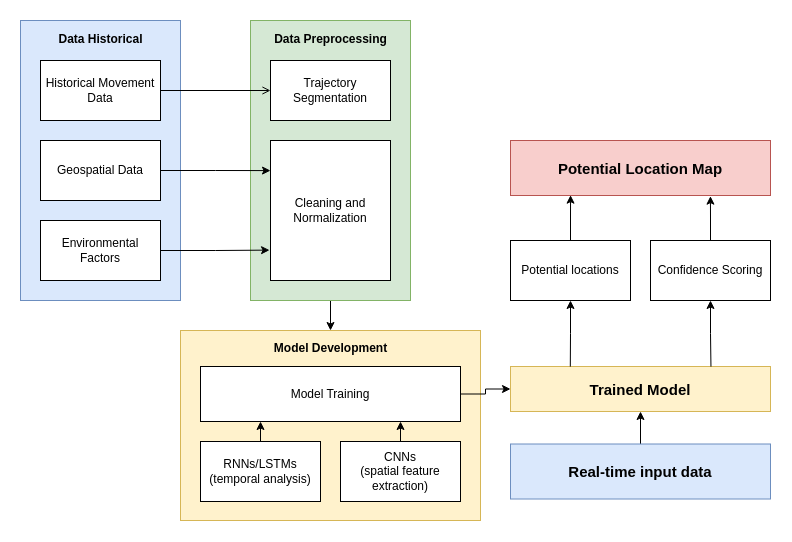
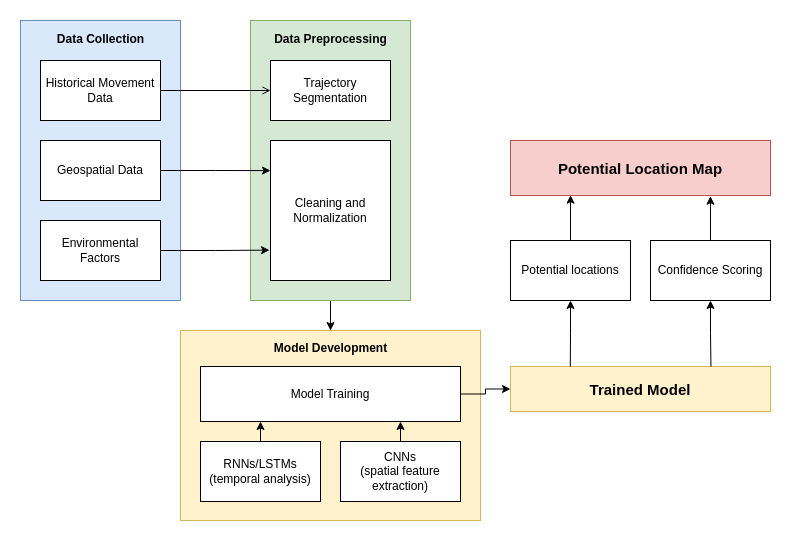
(101, 40) -> (101, 40)
(641, 424) -> none
(641, 472) -> none
